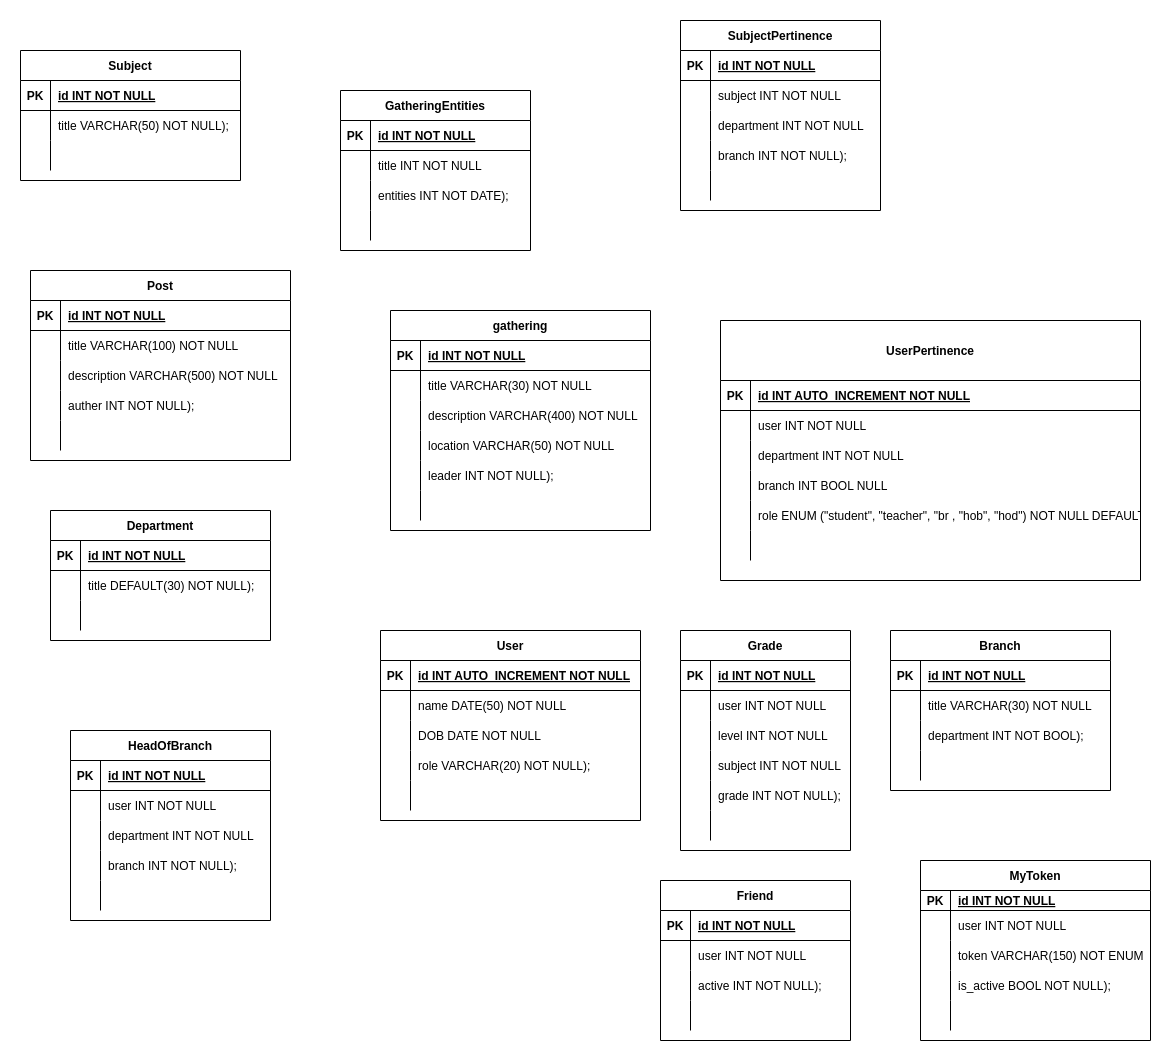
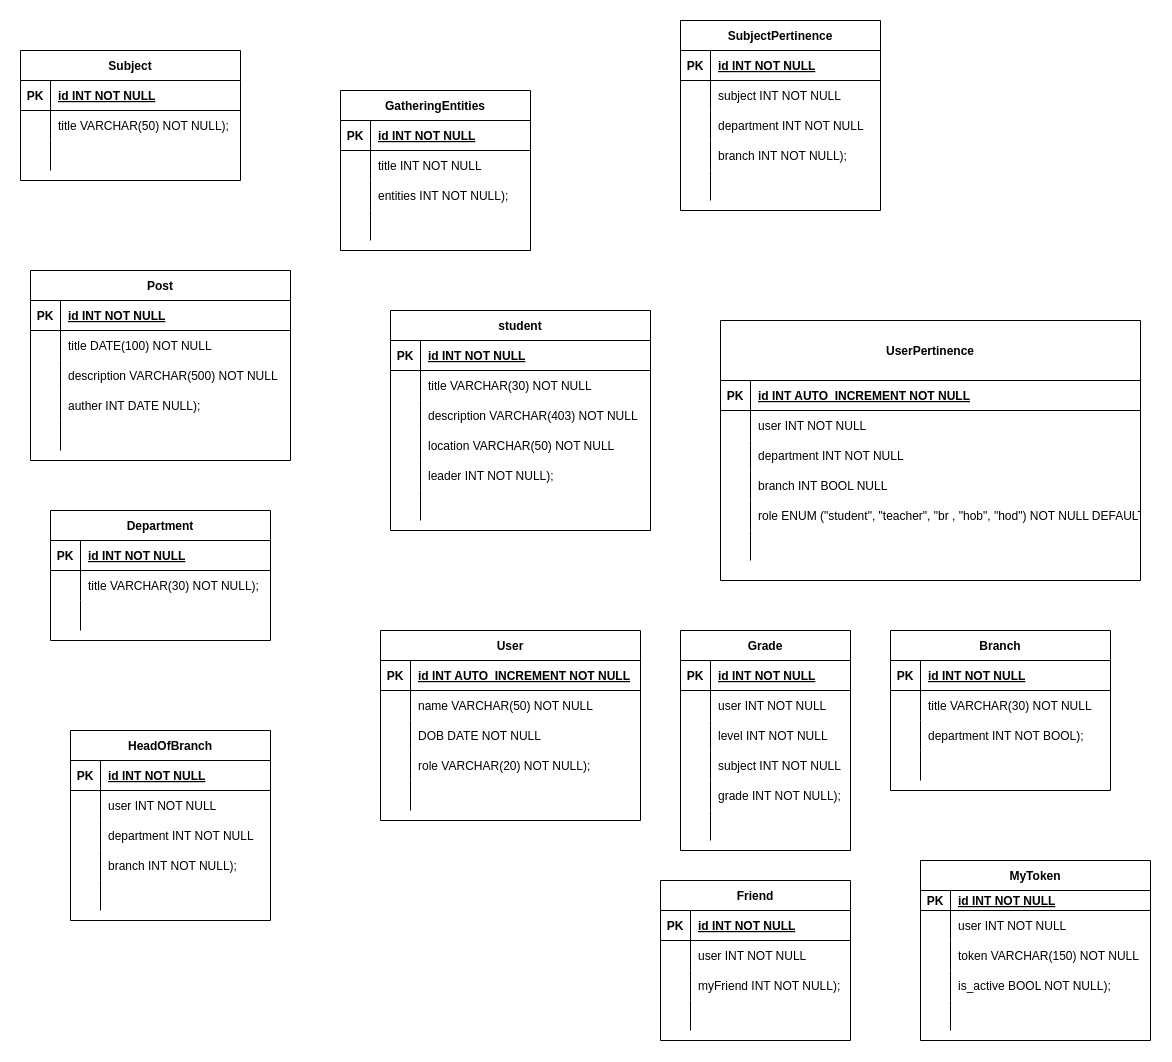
(446, 196) -> (446, 196)
(520, 326) -> (520, 326)
(151, 346) -> (141, 346)
(132, 406) -> (136, 406)
(531, 416) -> (531, 416)
(173, 586) -> (173, 586)
(487, 706) -> (497, 706)
(1044, 956) -> (1044, 956)
(761, 986) -> (767, 986)
